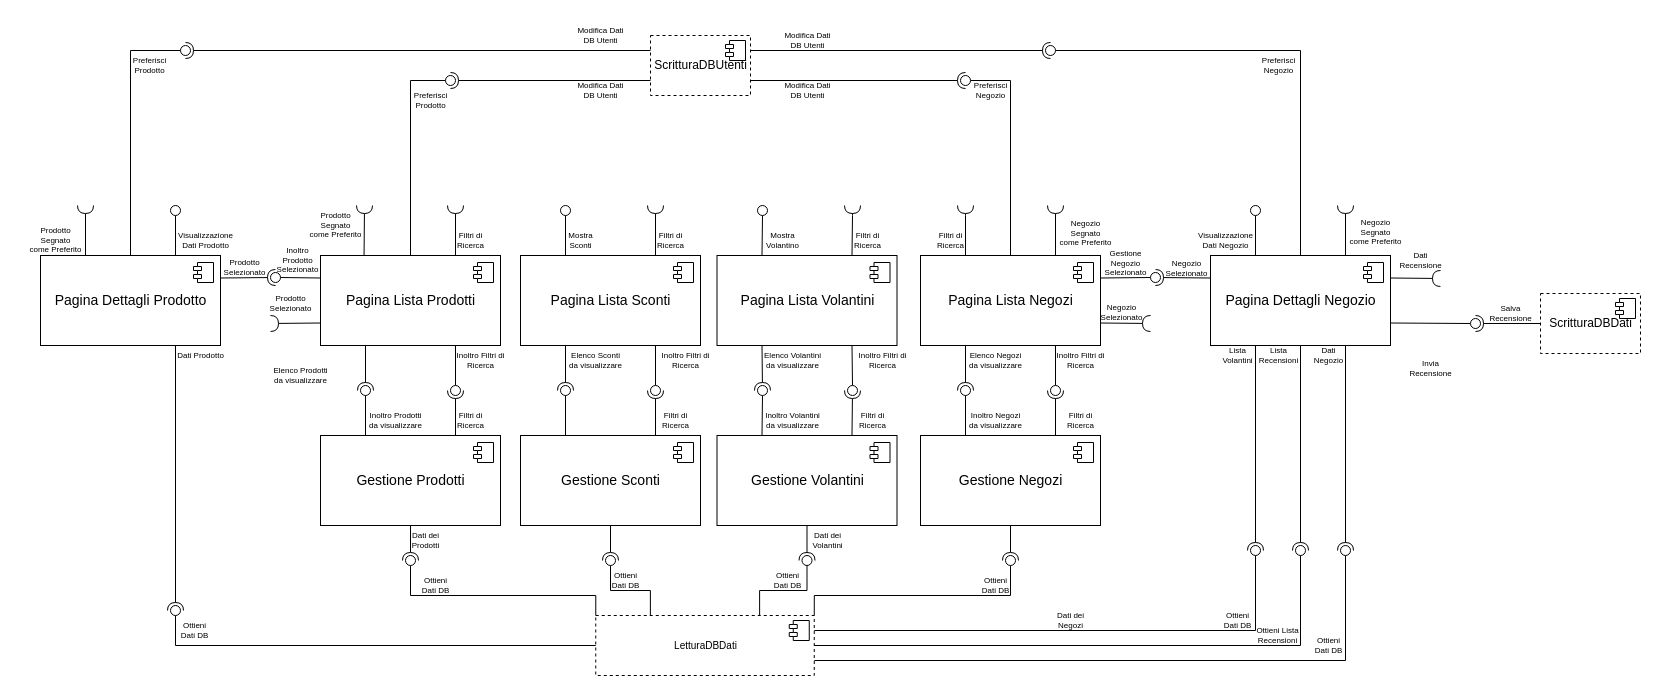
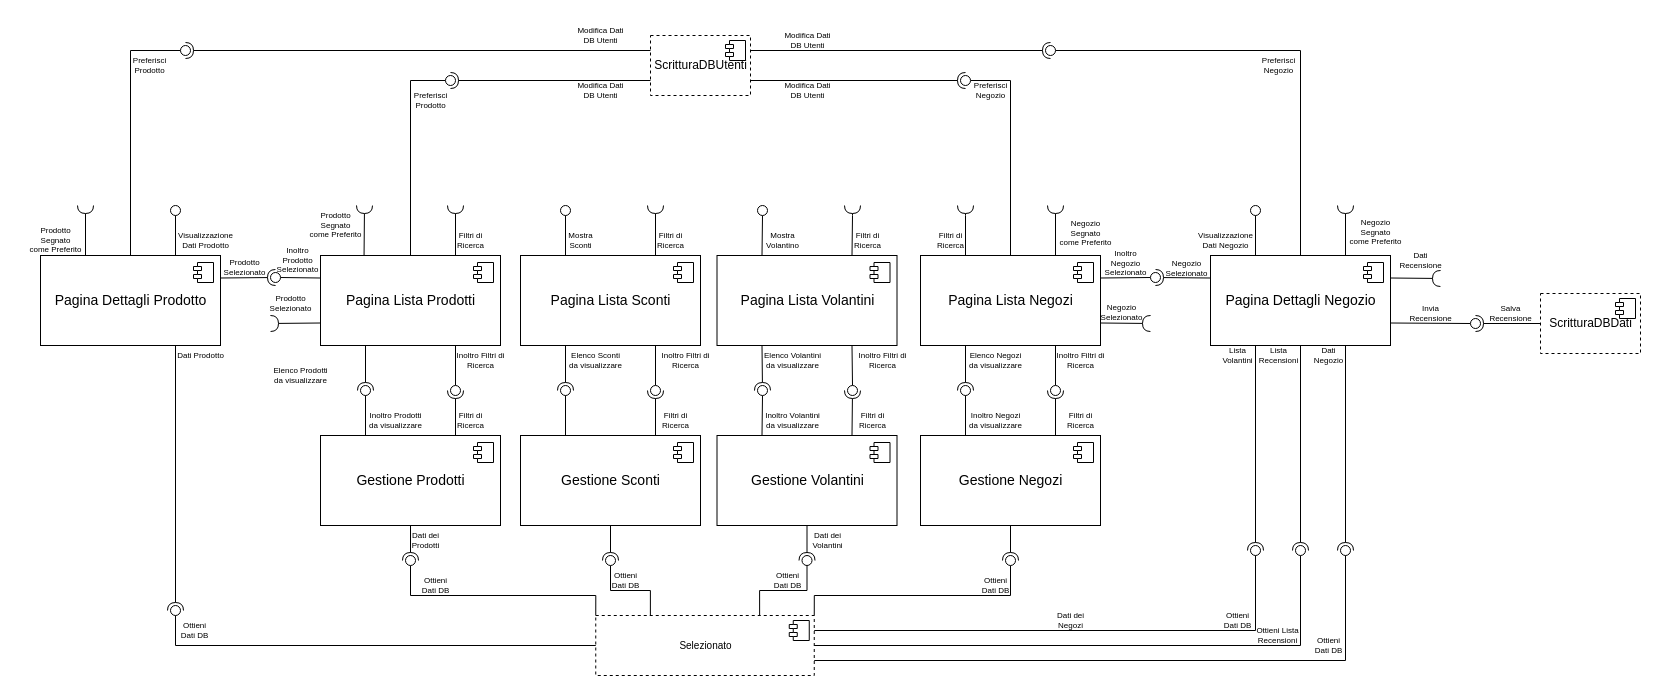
(1126, 264) -> (1126, 264)
(1431, 369) -> (1431, 314)
(706, 646) -> (706, 646)
